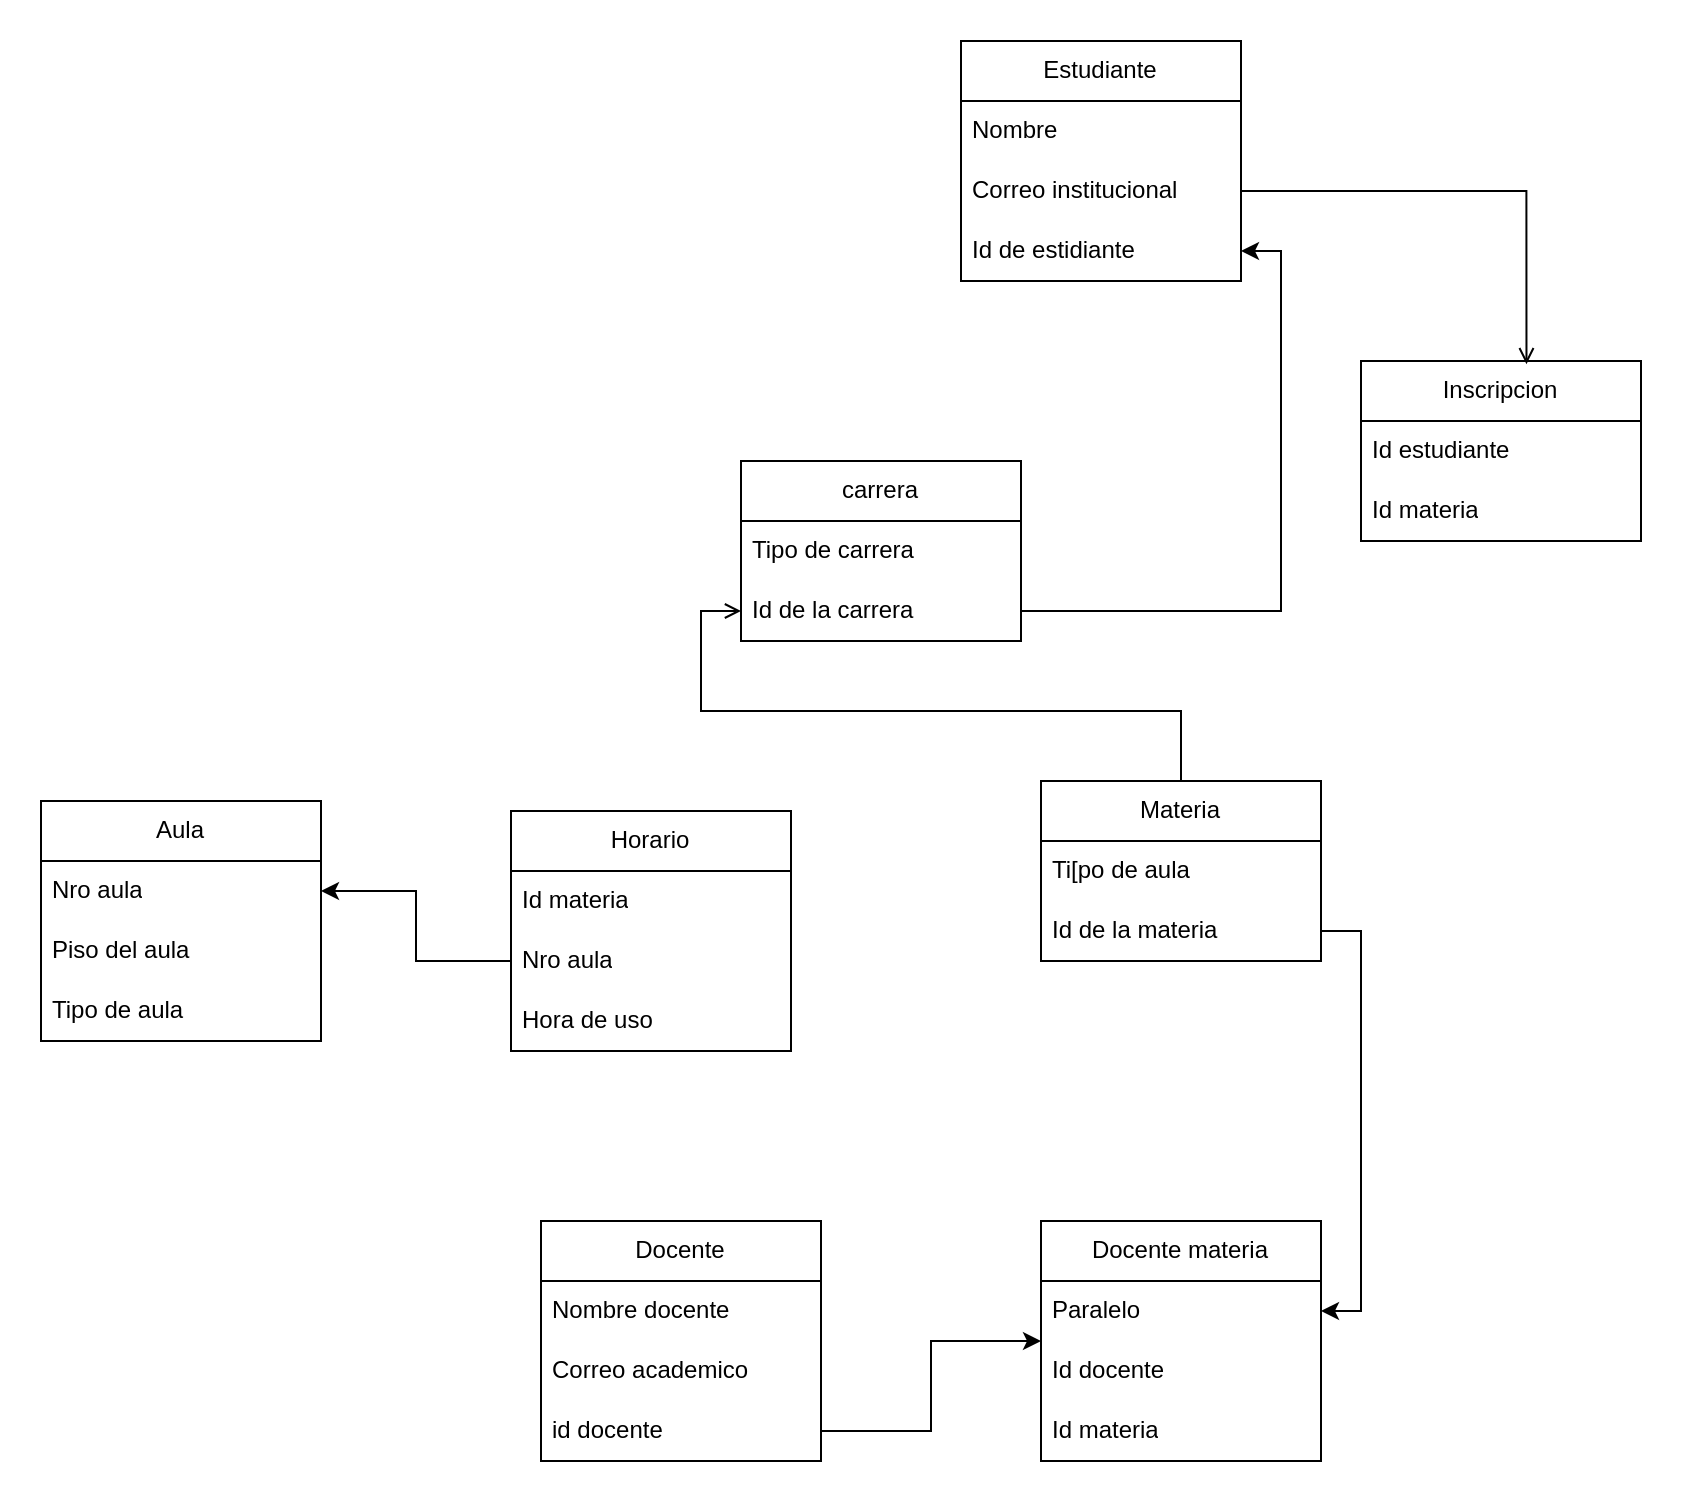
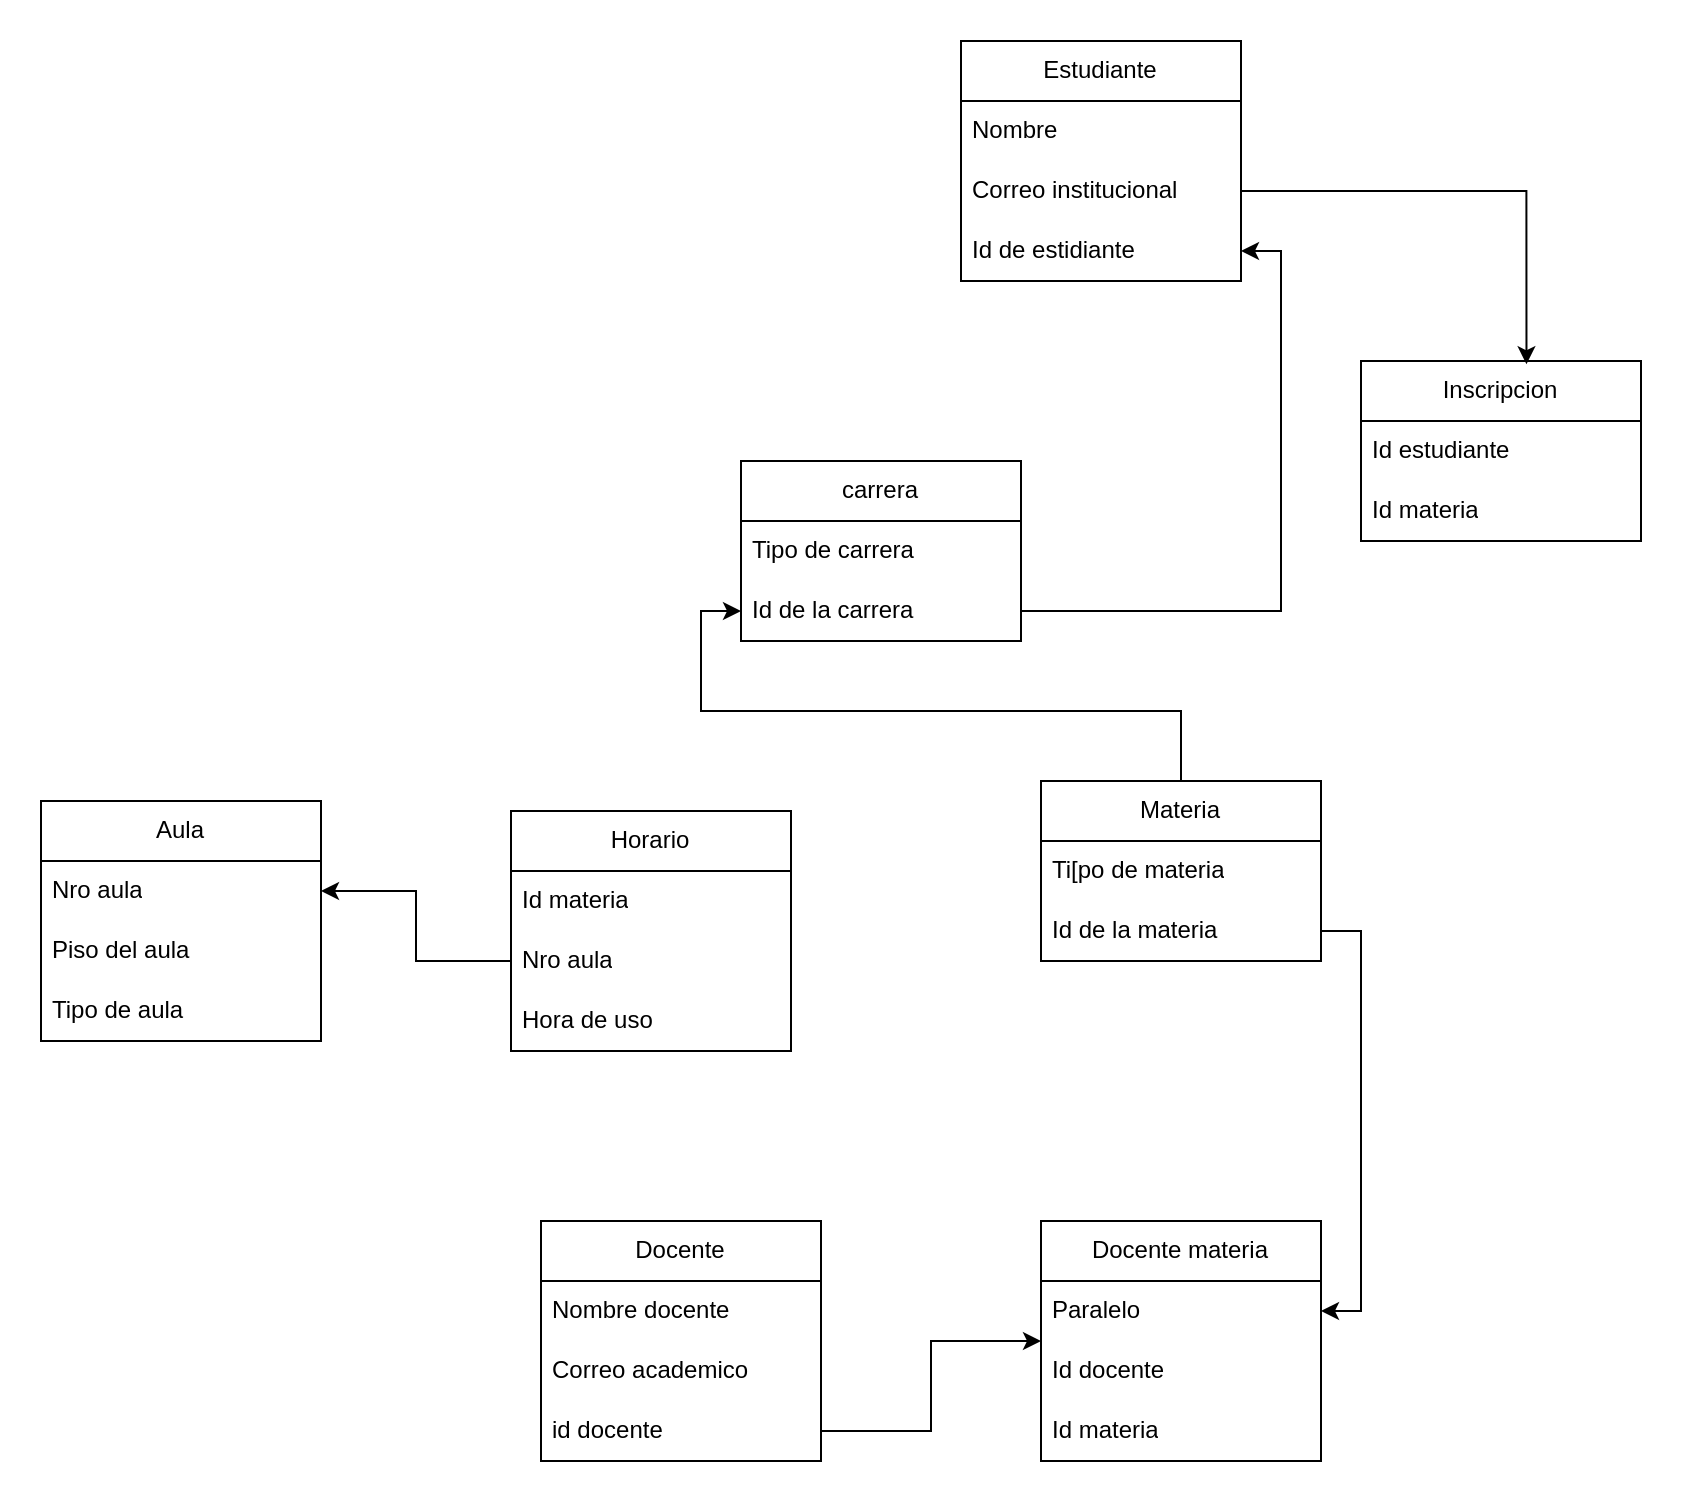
(1526, 352) -> (1526, 349)
(729, 611) -> (726, 611)
(1128, 871) -> (1148, 871)
